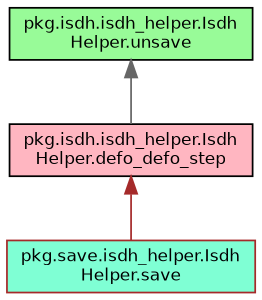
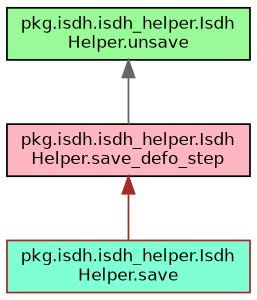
(131, 150) -> (128, 150)
(131, 266) -> (128, 266)
